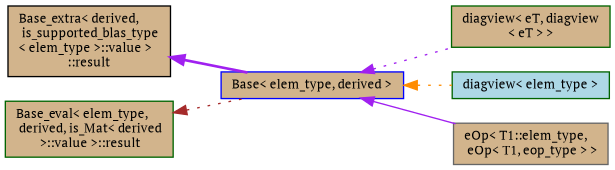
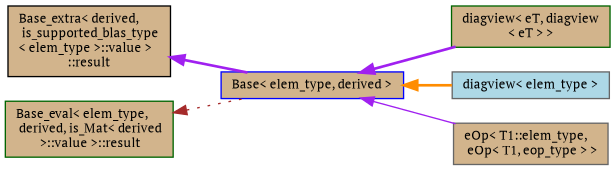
(414, 58) -> (414, 58)
(435, 85) -> (435, 85)
(531, 85) -> (531, 85)
